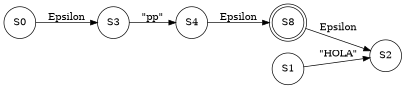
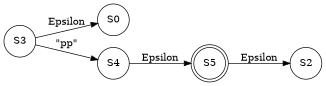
(63, 23) -> (63, 31)
(288, 23) -> (210, 63)
(288, 69) -> none
